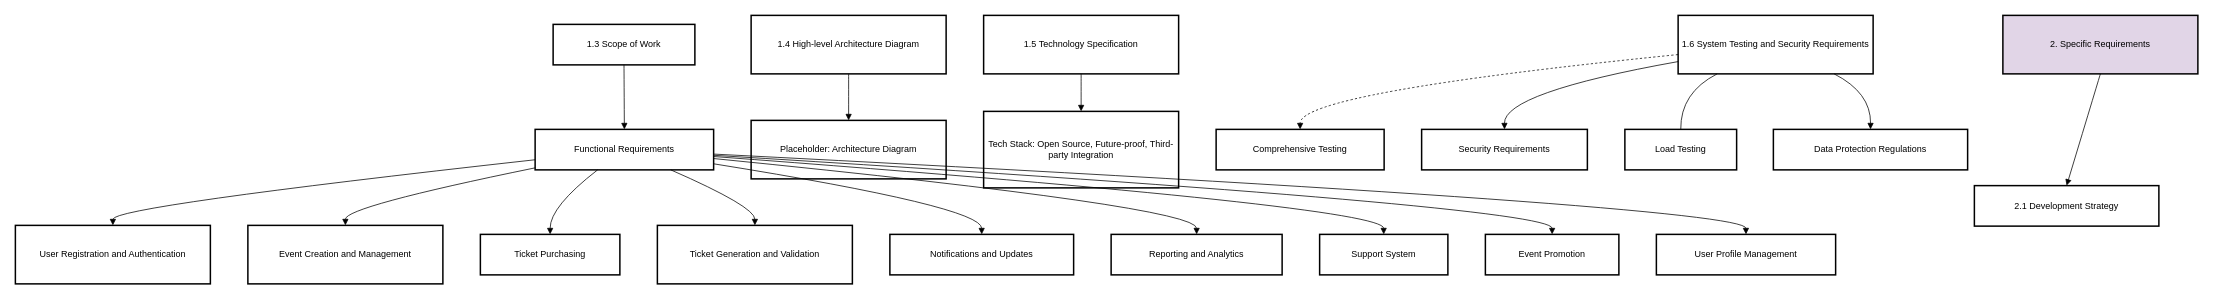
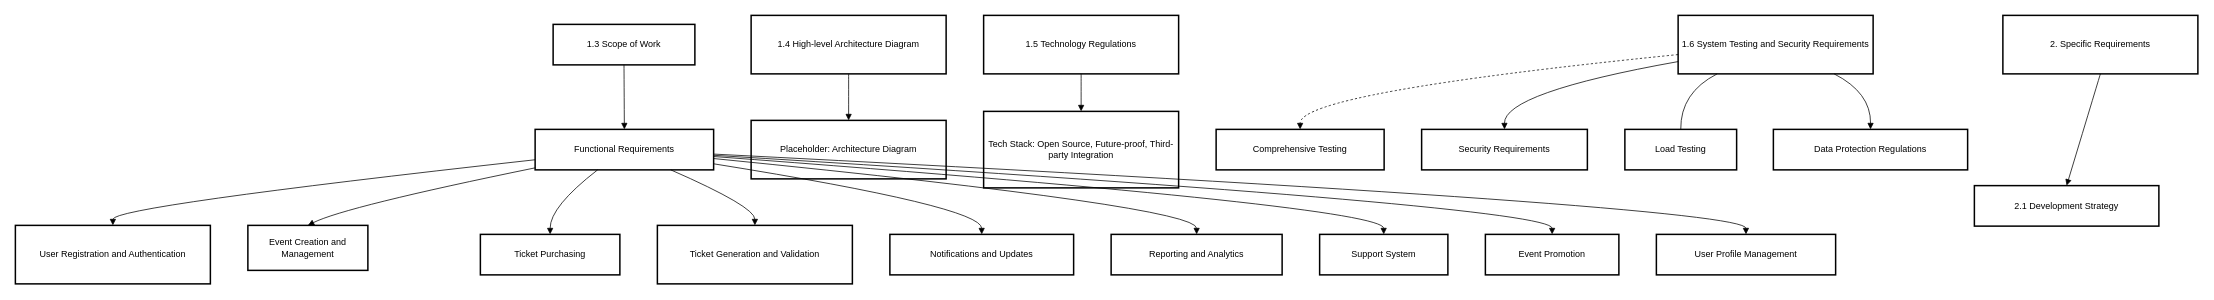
(1081, 45) -> (1081, 45)
(2100, 45) -> (2100, 45)
(345, 255) -> (308, 248)
